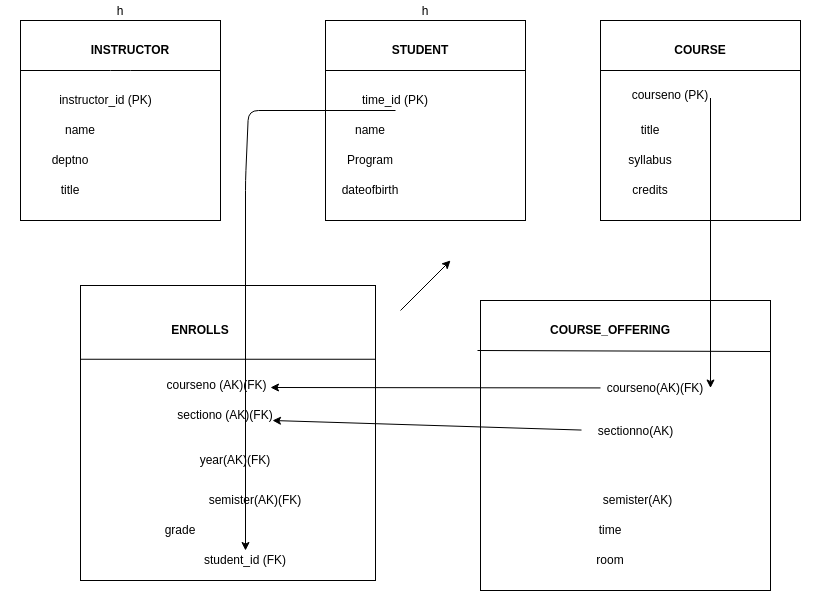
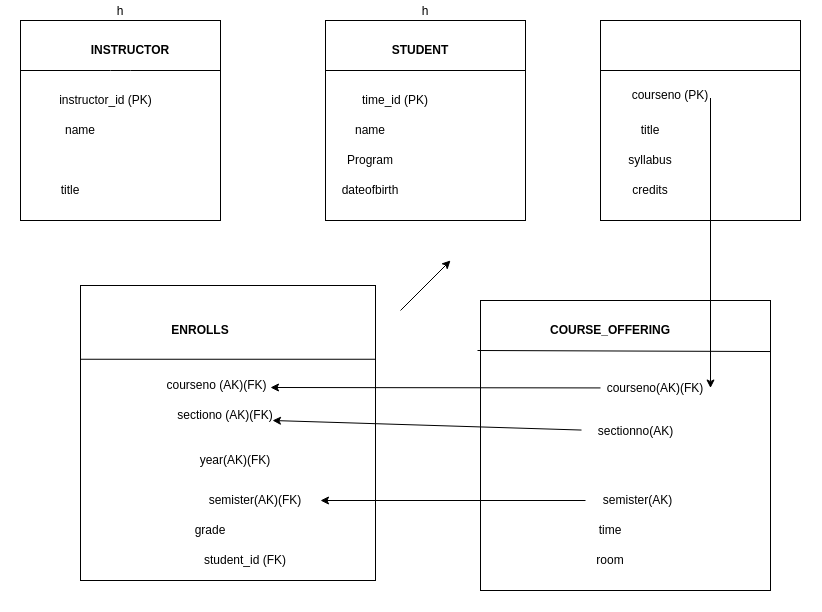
(701, 51) -> none
(71, 161) -> none
(246, 264) -> none
none -> (456, 501)
(181, 531) -> (211, 531)
